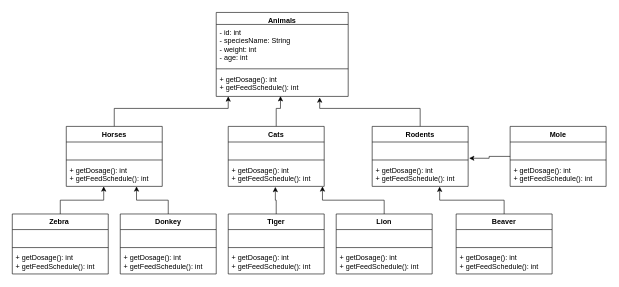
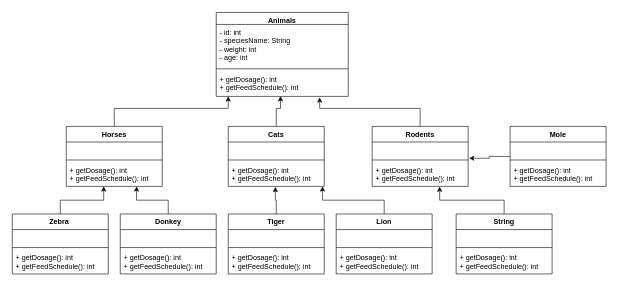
(504, 222) -> (504, 222)
